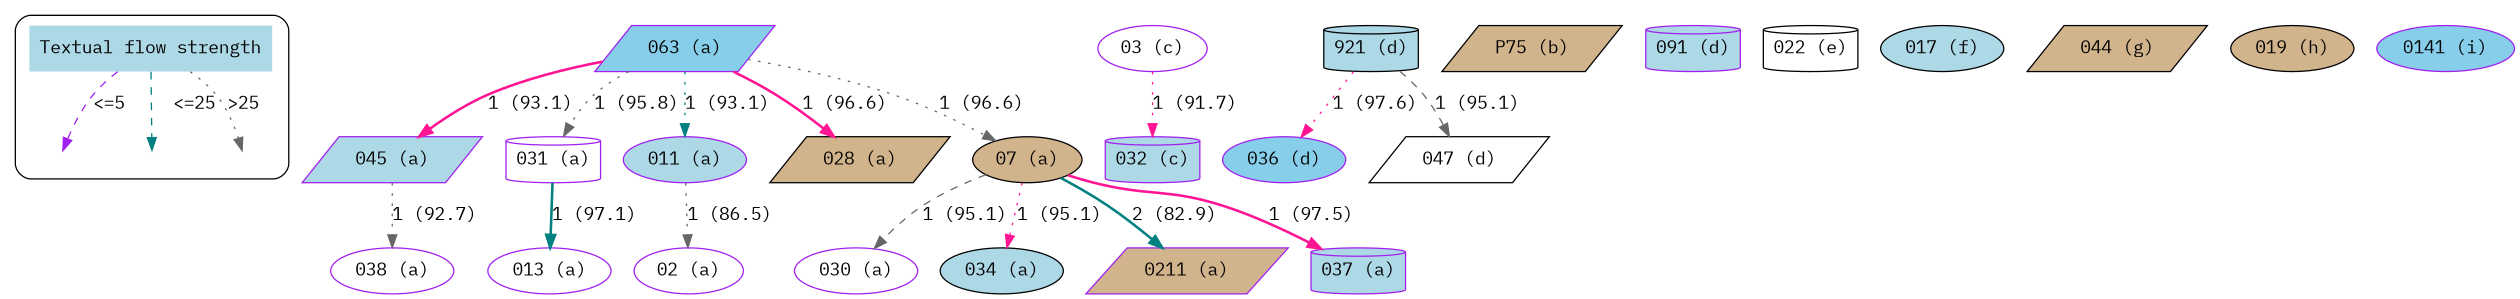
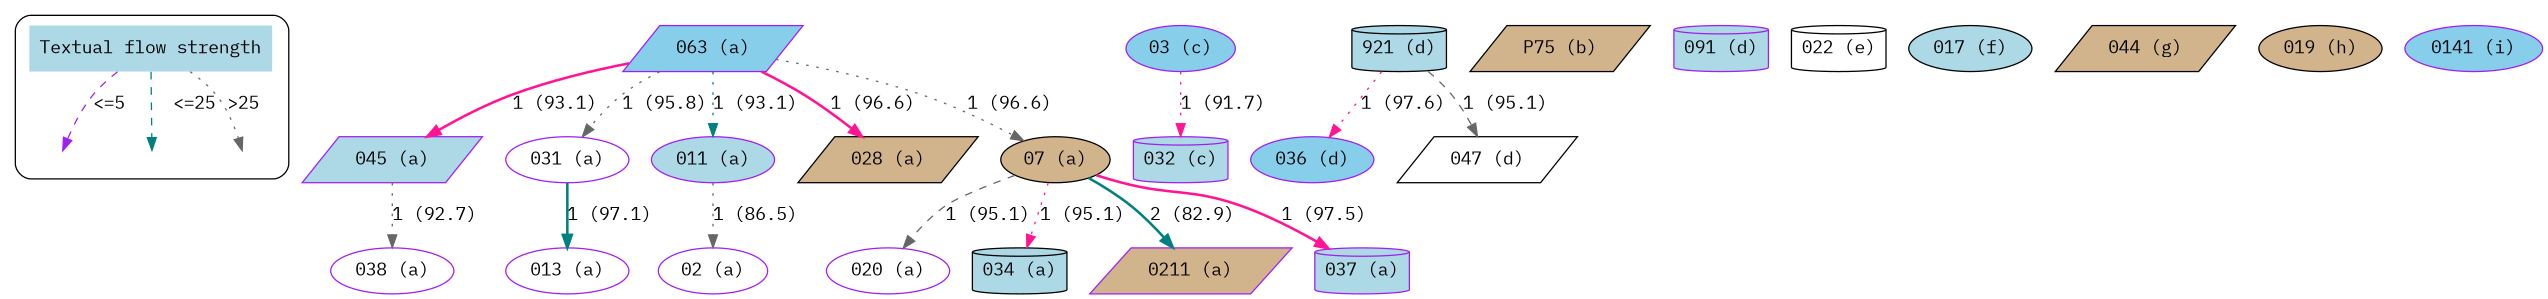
(1153, 49) -> (1181, 49)
(553, 160) -> (567, 160)
(856, 271) -> (888, 271)
(1002, 271) -> (1020, 271)
